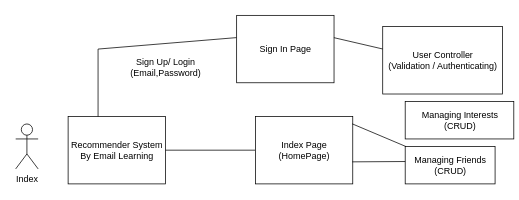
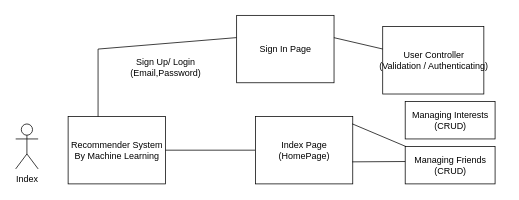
(443, 60) -> (434, 60)
(460, 120) -> (450, 120)
(117, 150) -> (117, 150)
